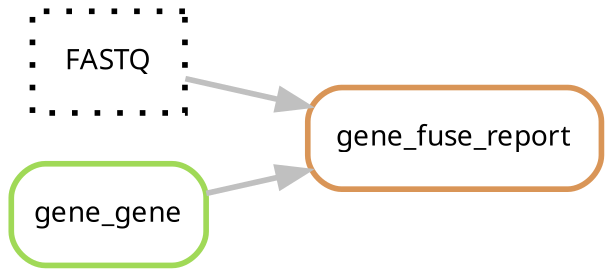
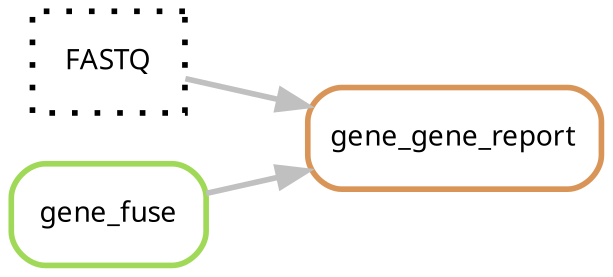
(455, 138) -> (455, 138)
(109, 215) -> (109, 215)
